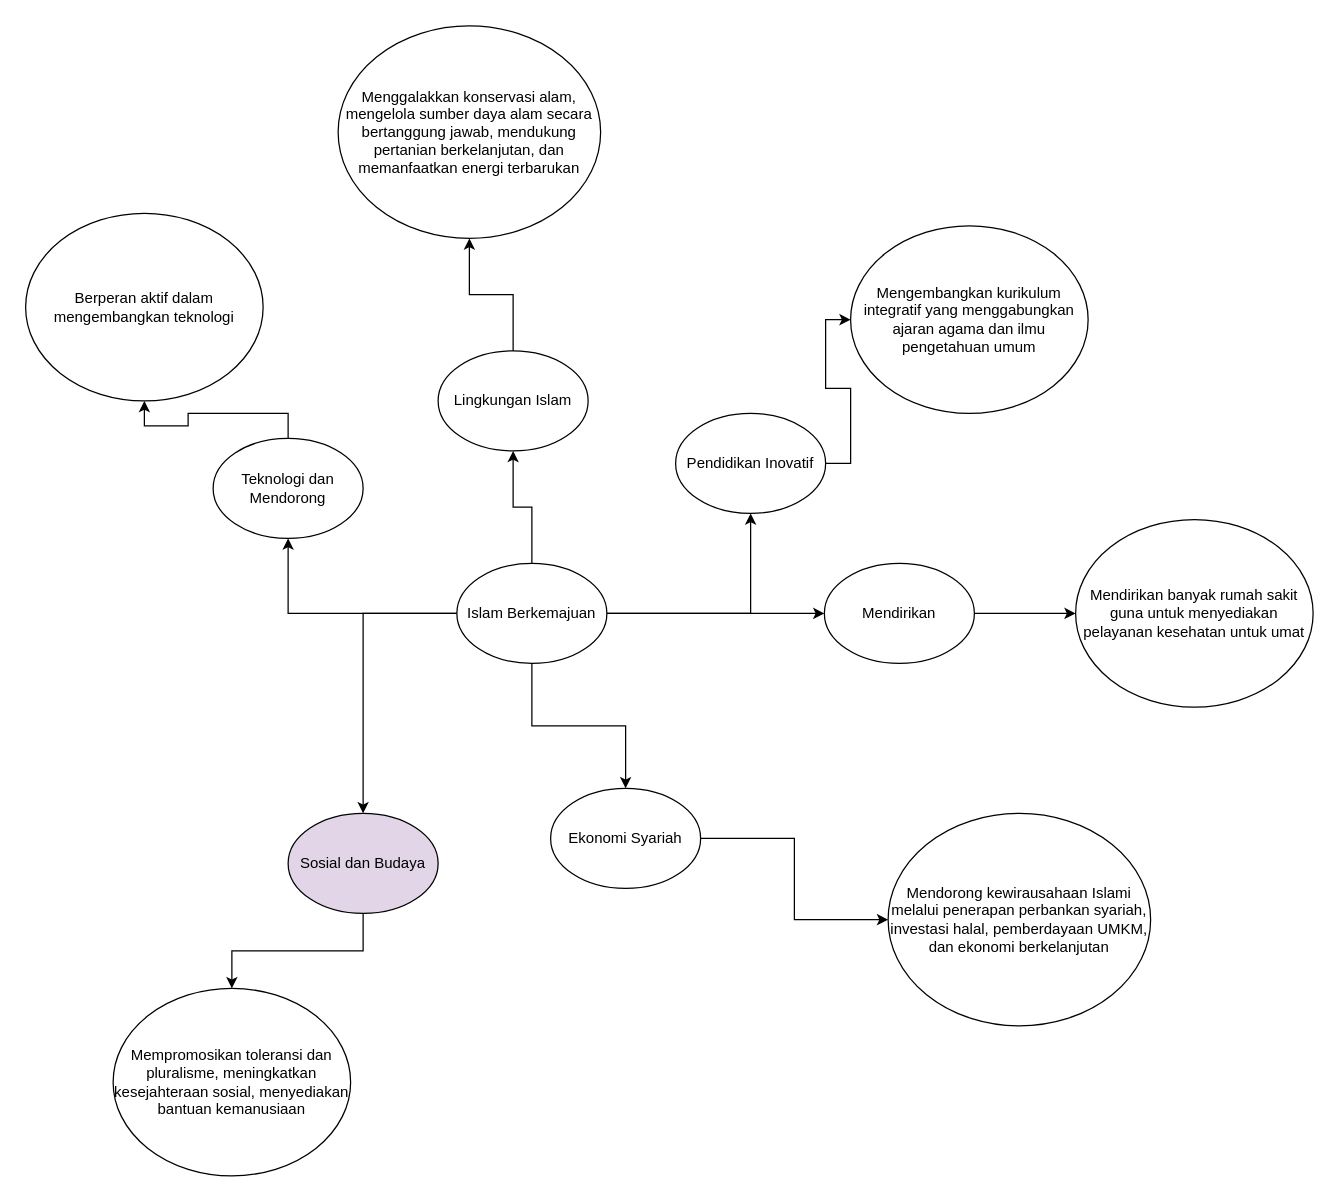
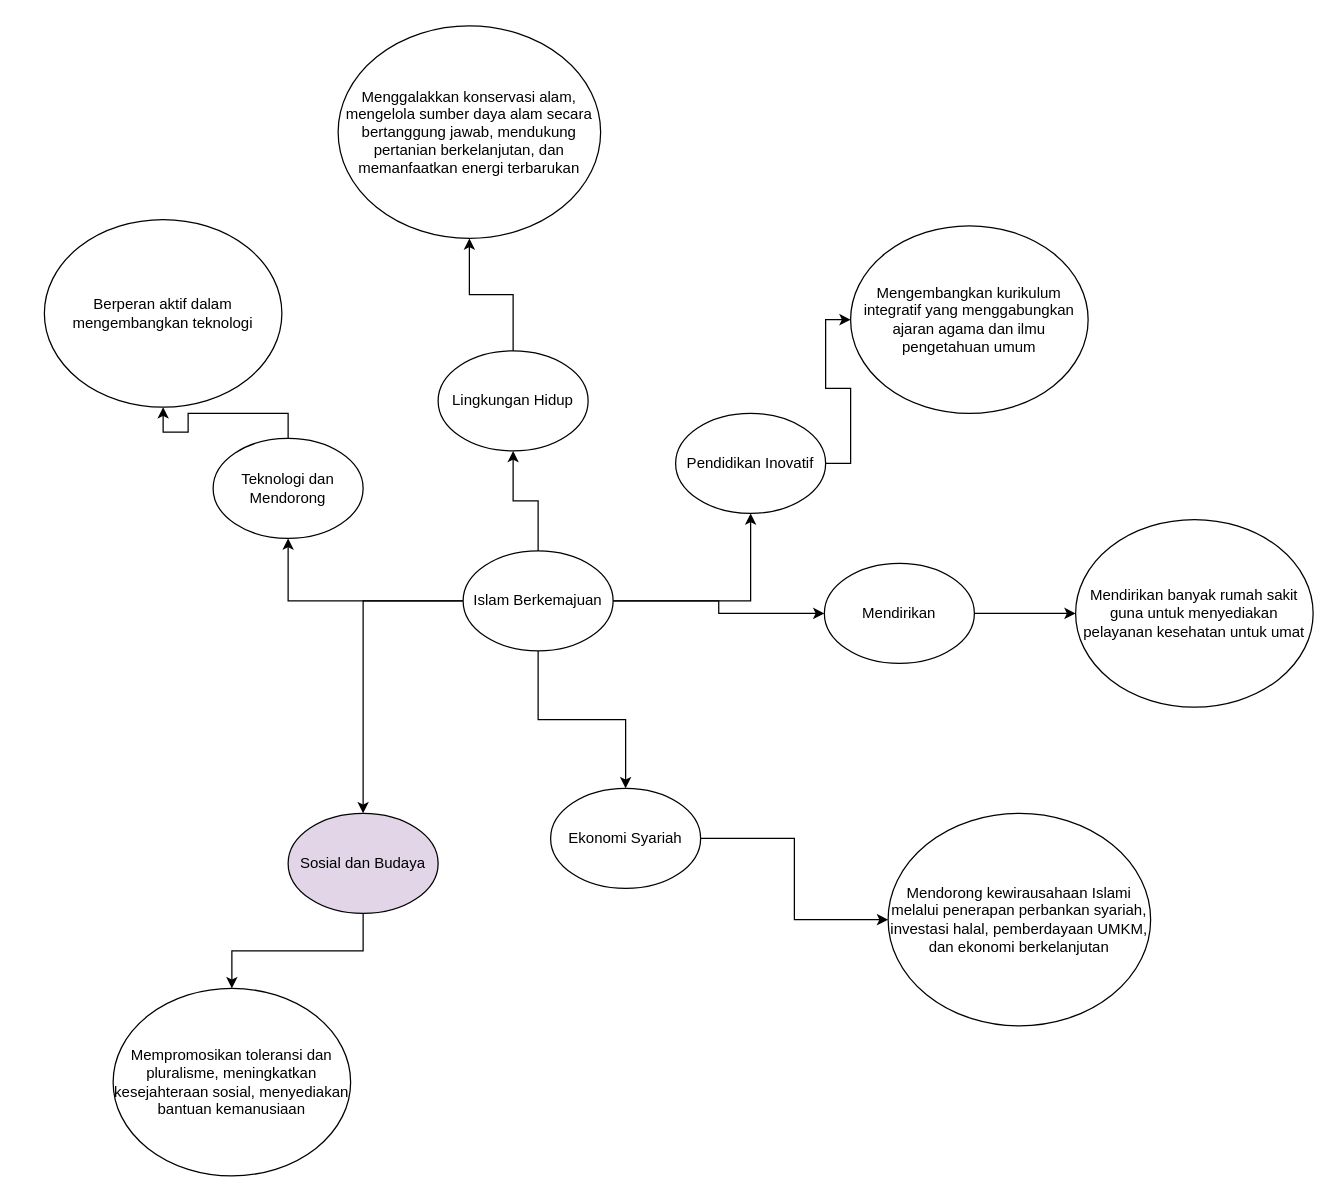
(144, 307) -> (163, 313)
(513, 401) -> (513, 401)
(532, 613) -> (538, 601)
